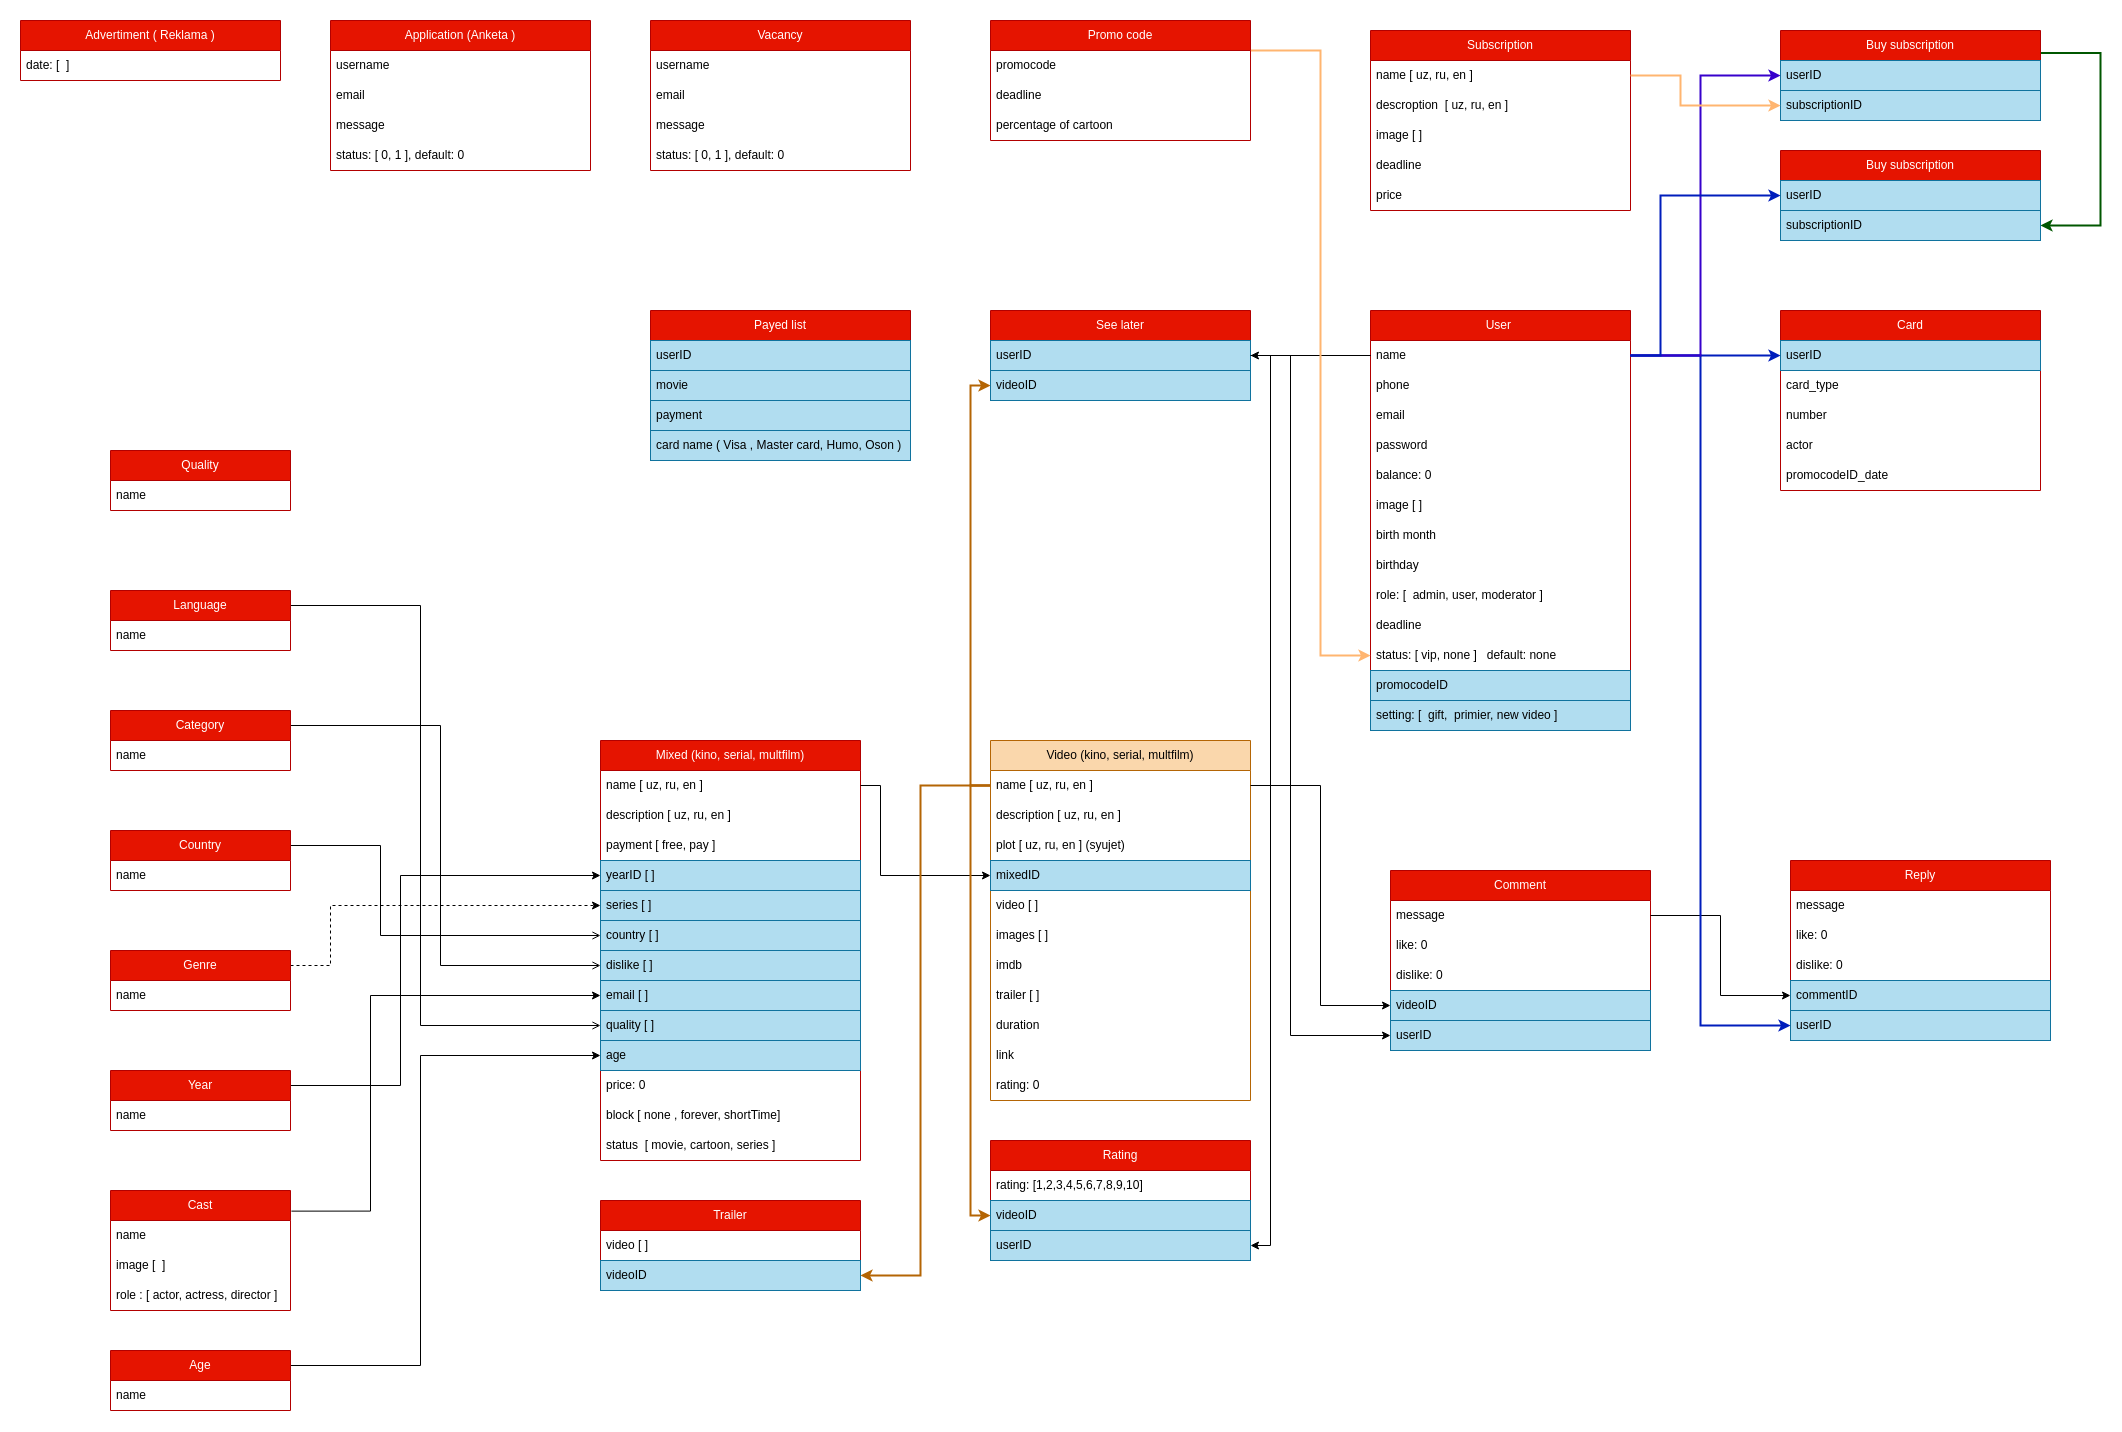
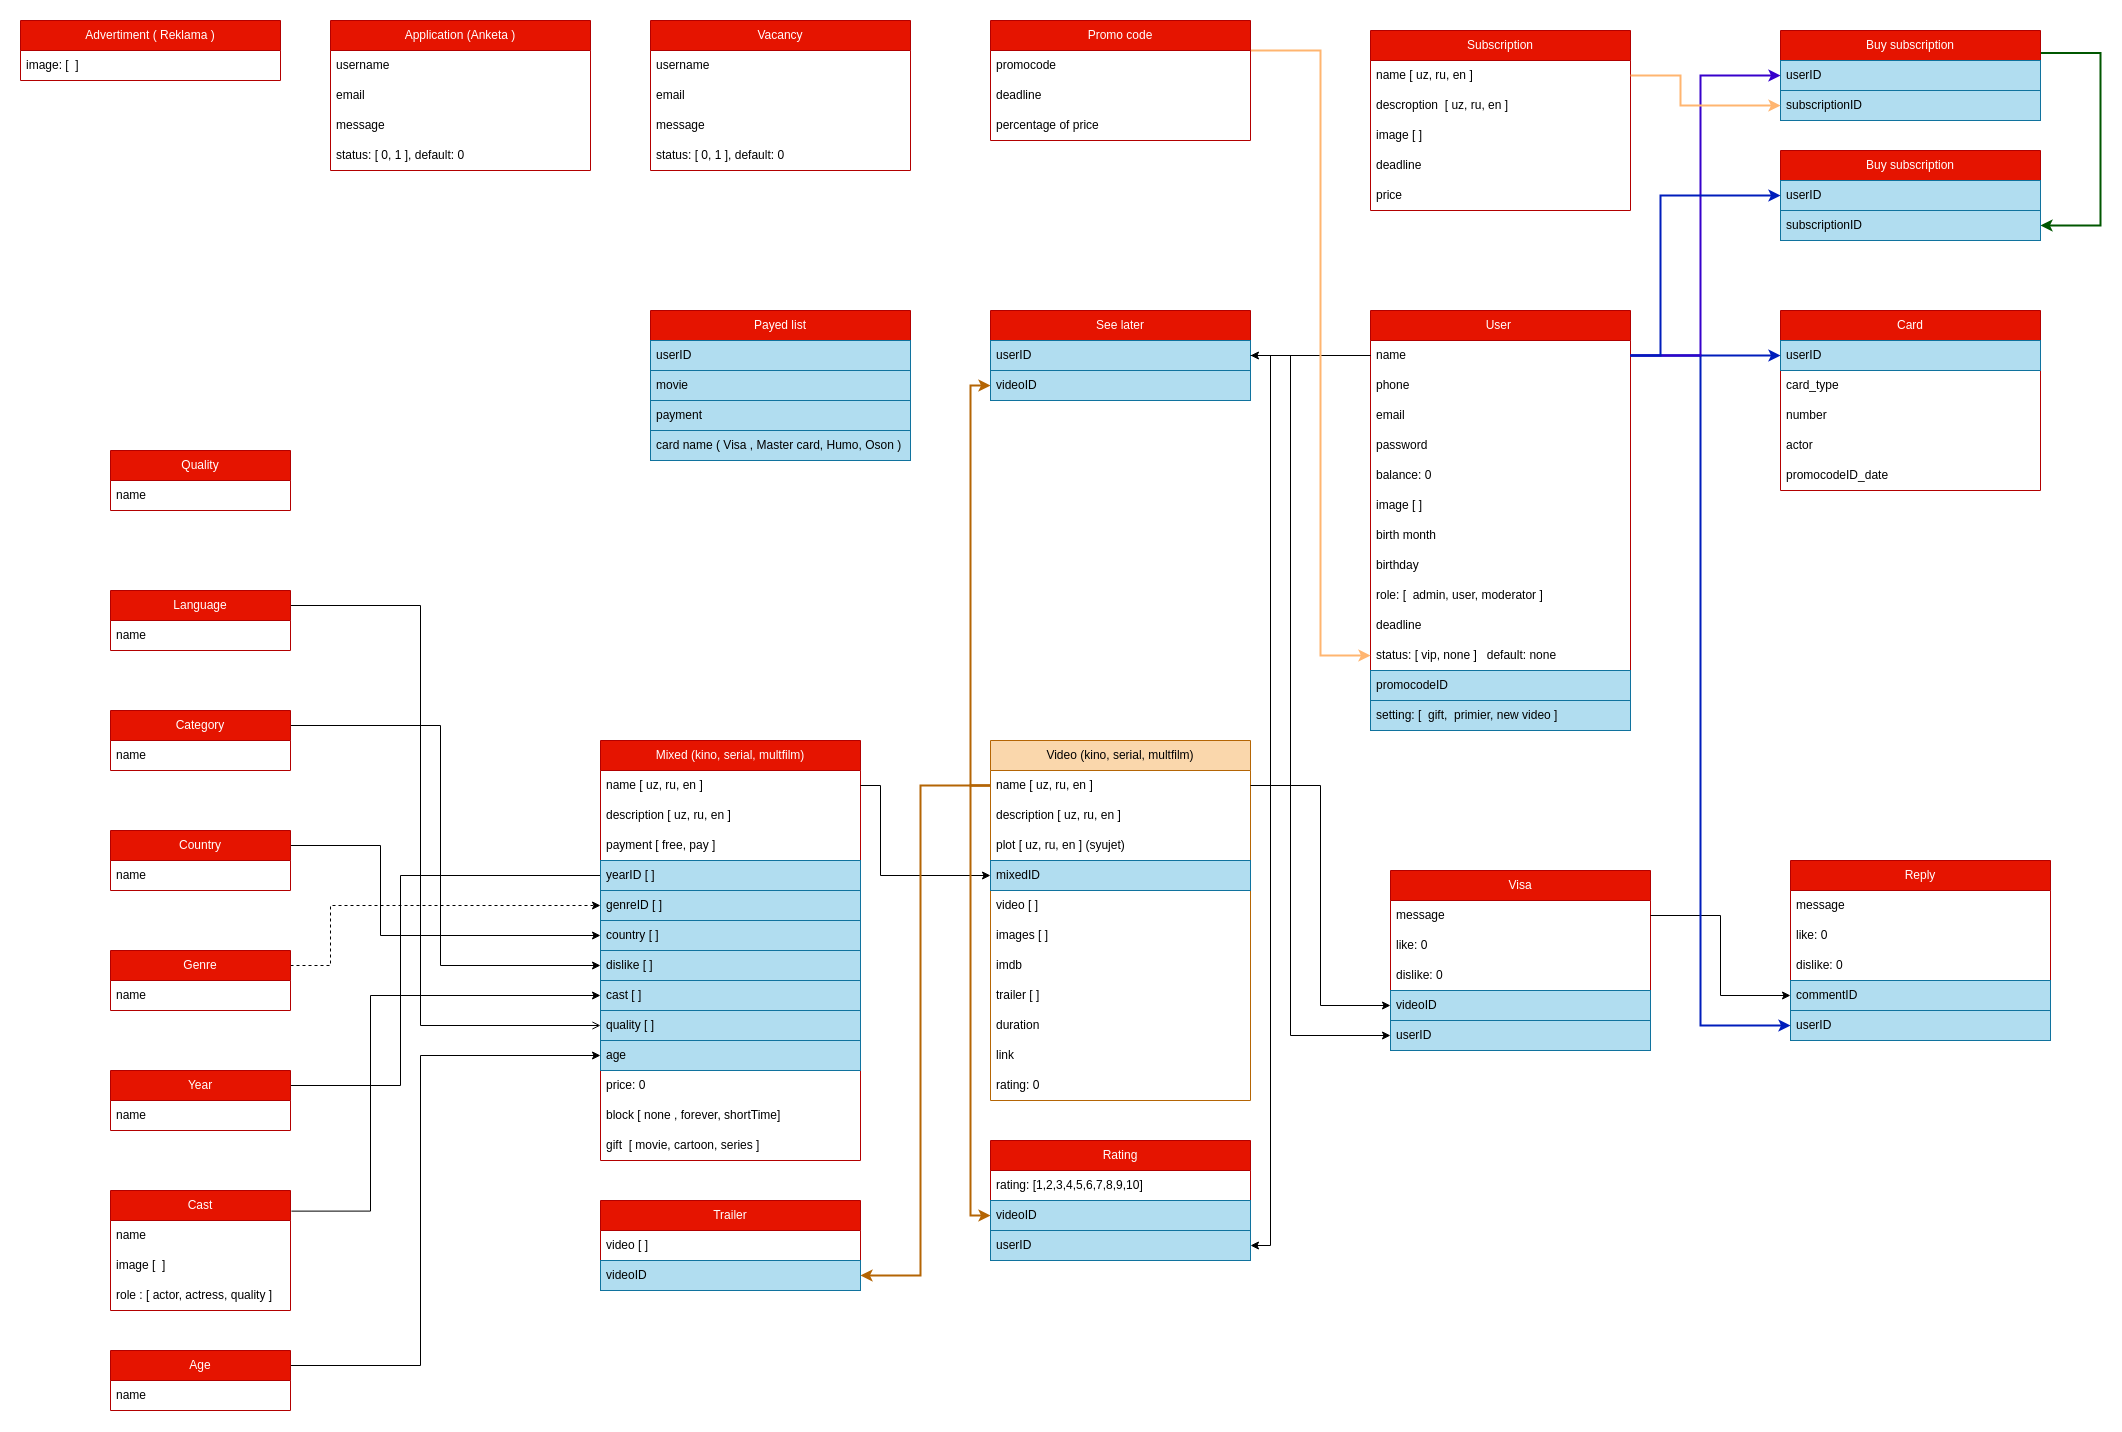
(55, 66) -> (57, 66)
(1064, 126) -> (1056, 126)
(592, 876) -> (594, 876)
(1521, 886) -> (1521, 886)
(635, 906) -> (640, 906)
(593, 936) -> (592, 936)
(593, 966) -> (592, 966)
(631, 996) -> (630, 996)
(707, 1146) -> (698, 1146)
(202, 1296) -> (202, 1296)
